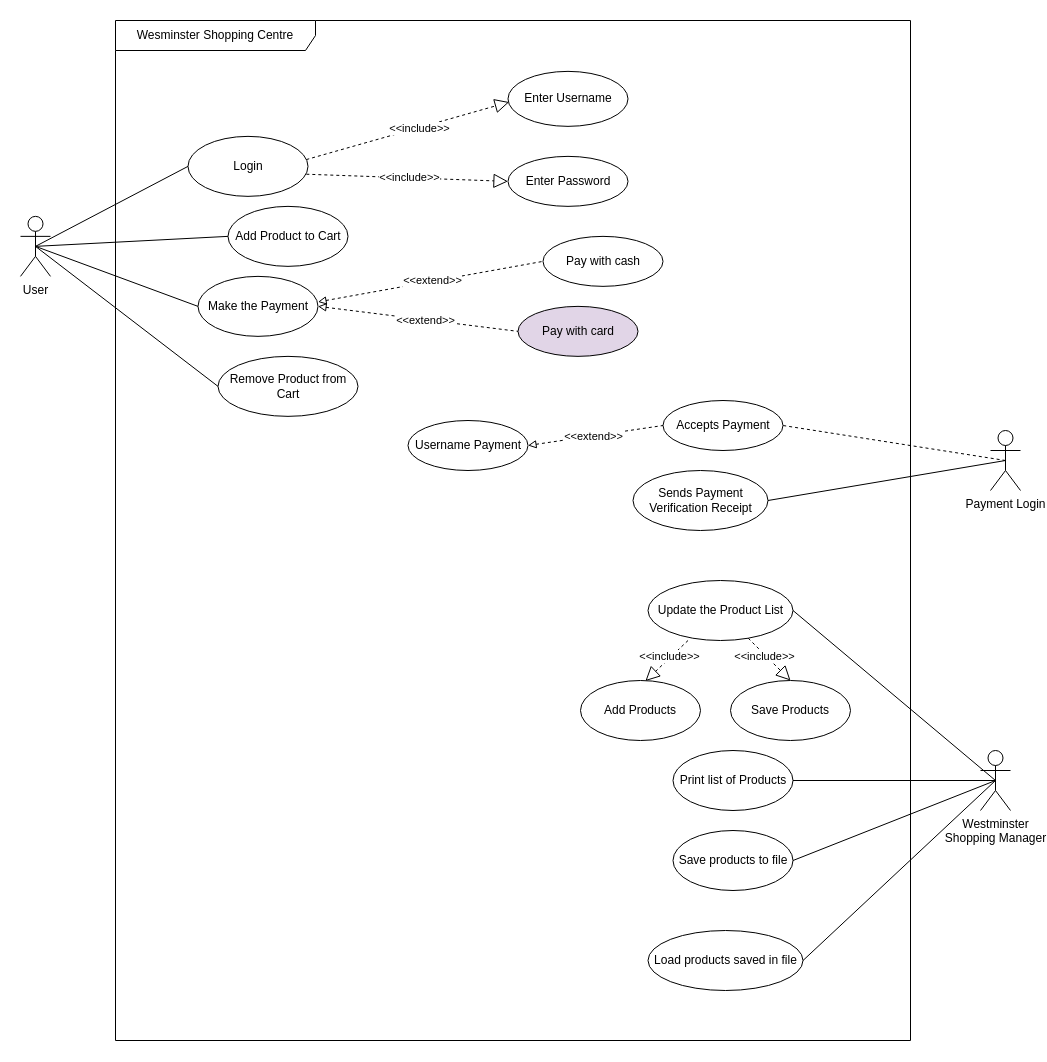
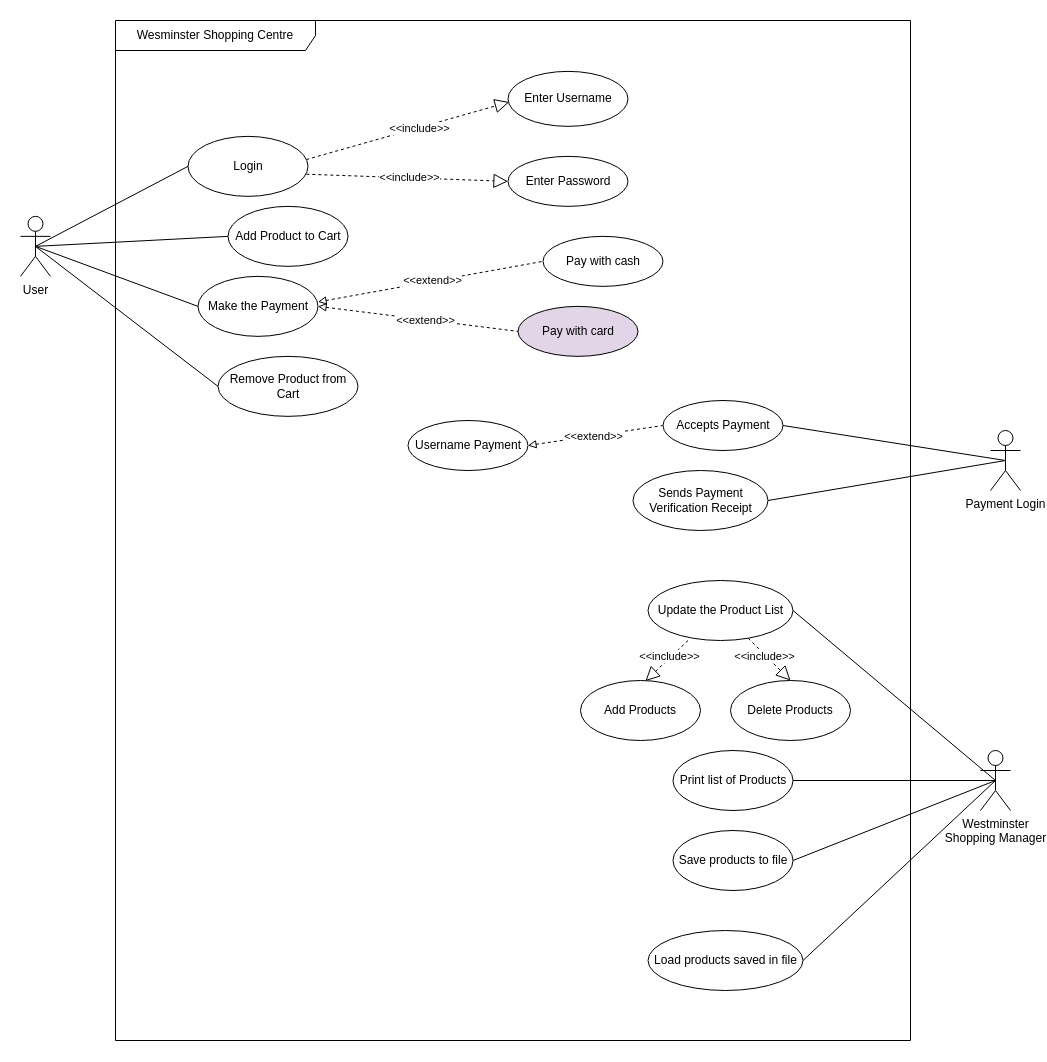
(892, 443) -> (892, 443)
(791, 711) -> (791, 711)
